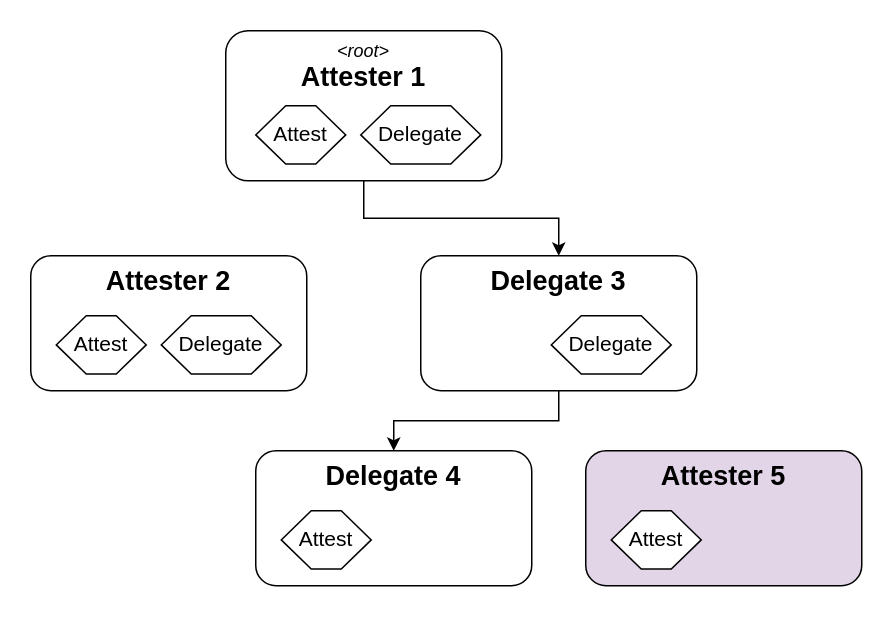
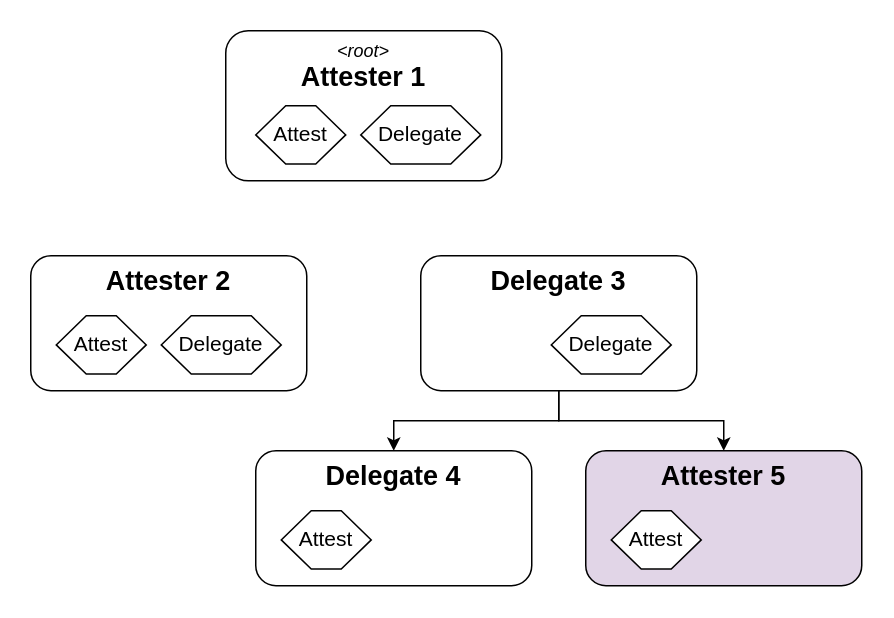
(456, 218) -> none
none -> (651, 421)
